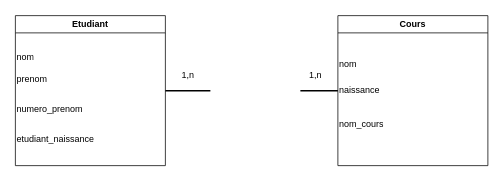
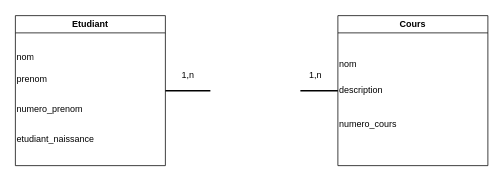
(361, 90) -> (365, 90)
(362, 124) -> (370, 124)
